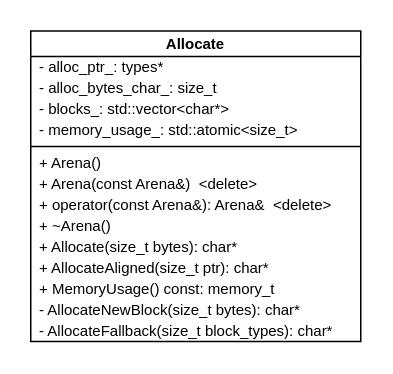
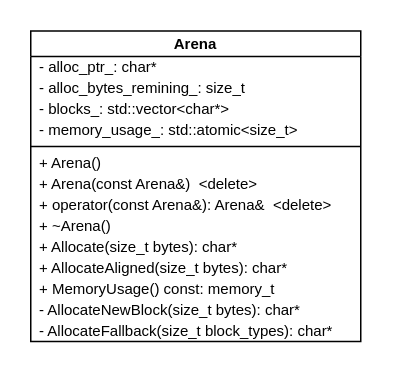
(195, 44) -> (195, 44)
(113, 67) -> (109, 67)
(141, 88) -> (154, 88)
(173, 268) -> (181, 268)
